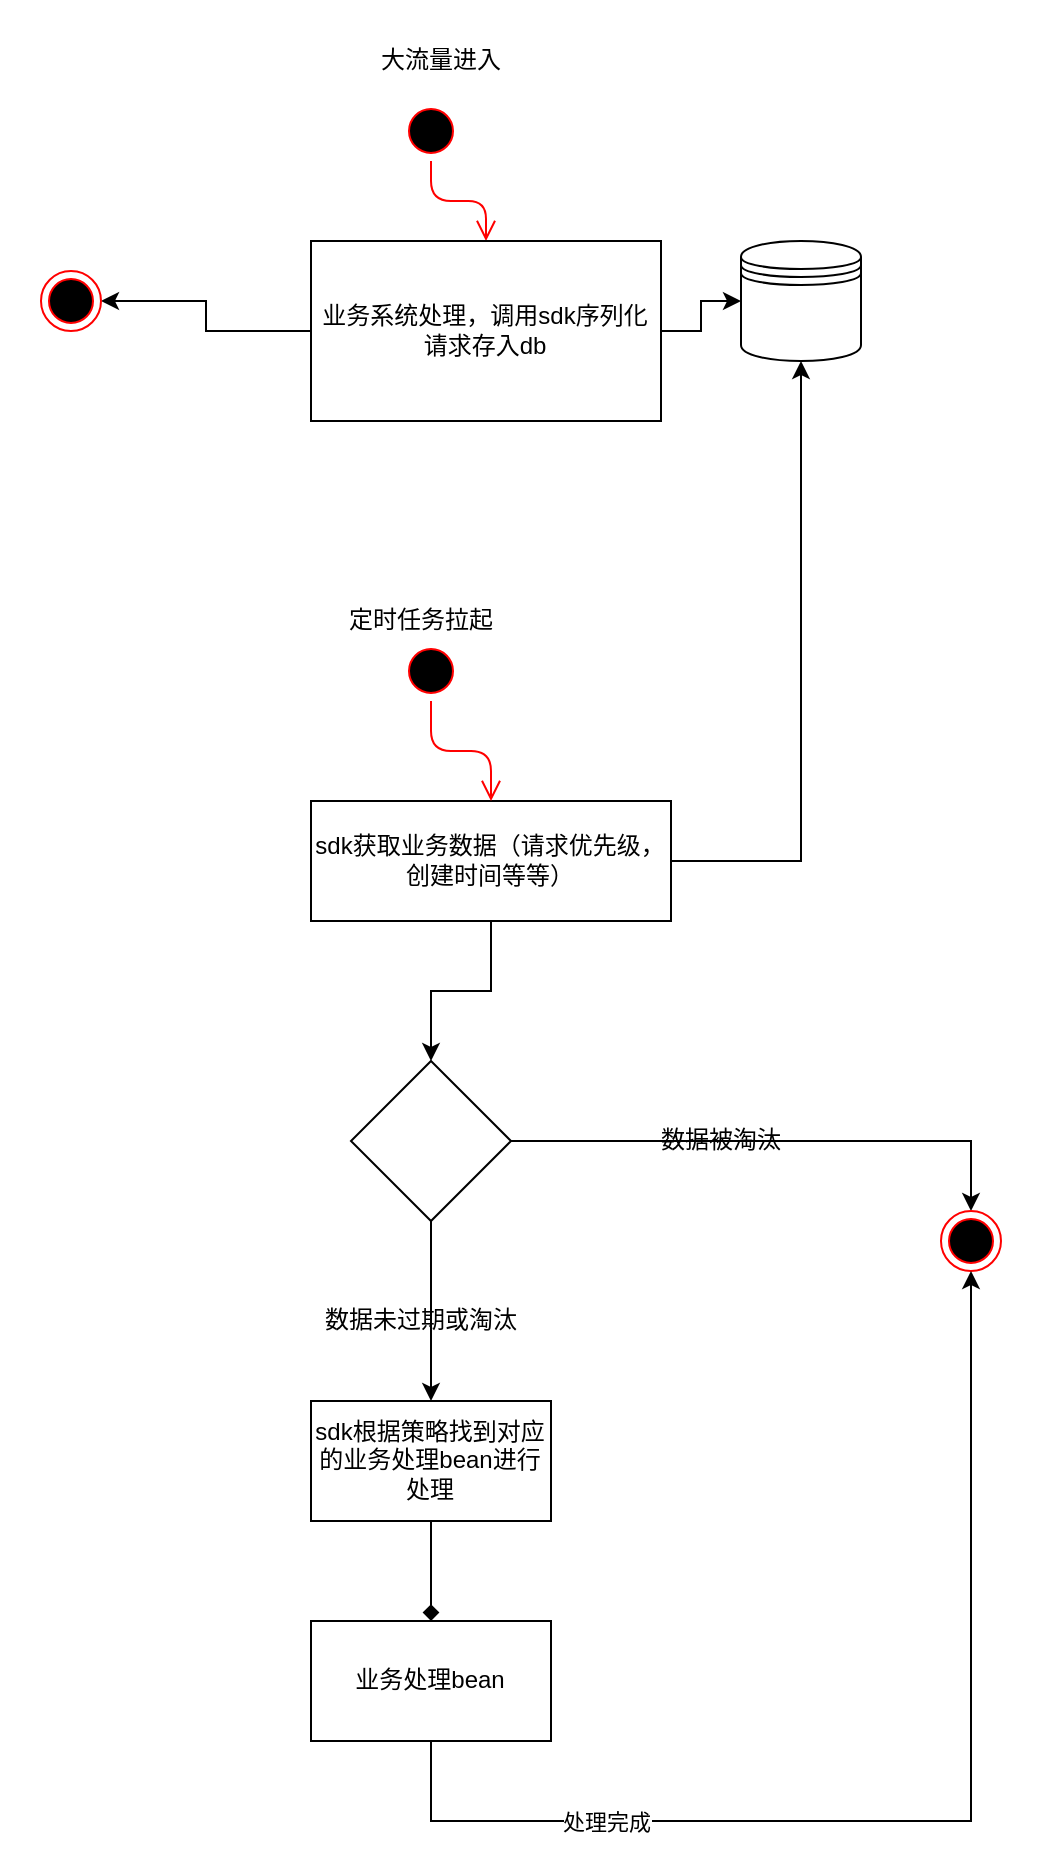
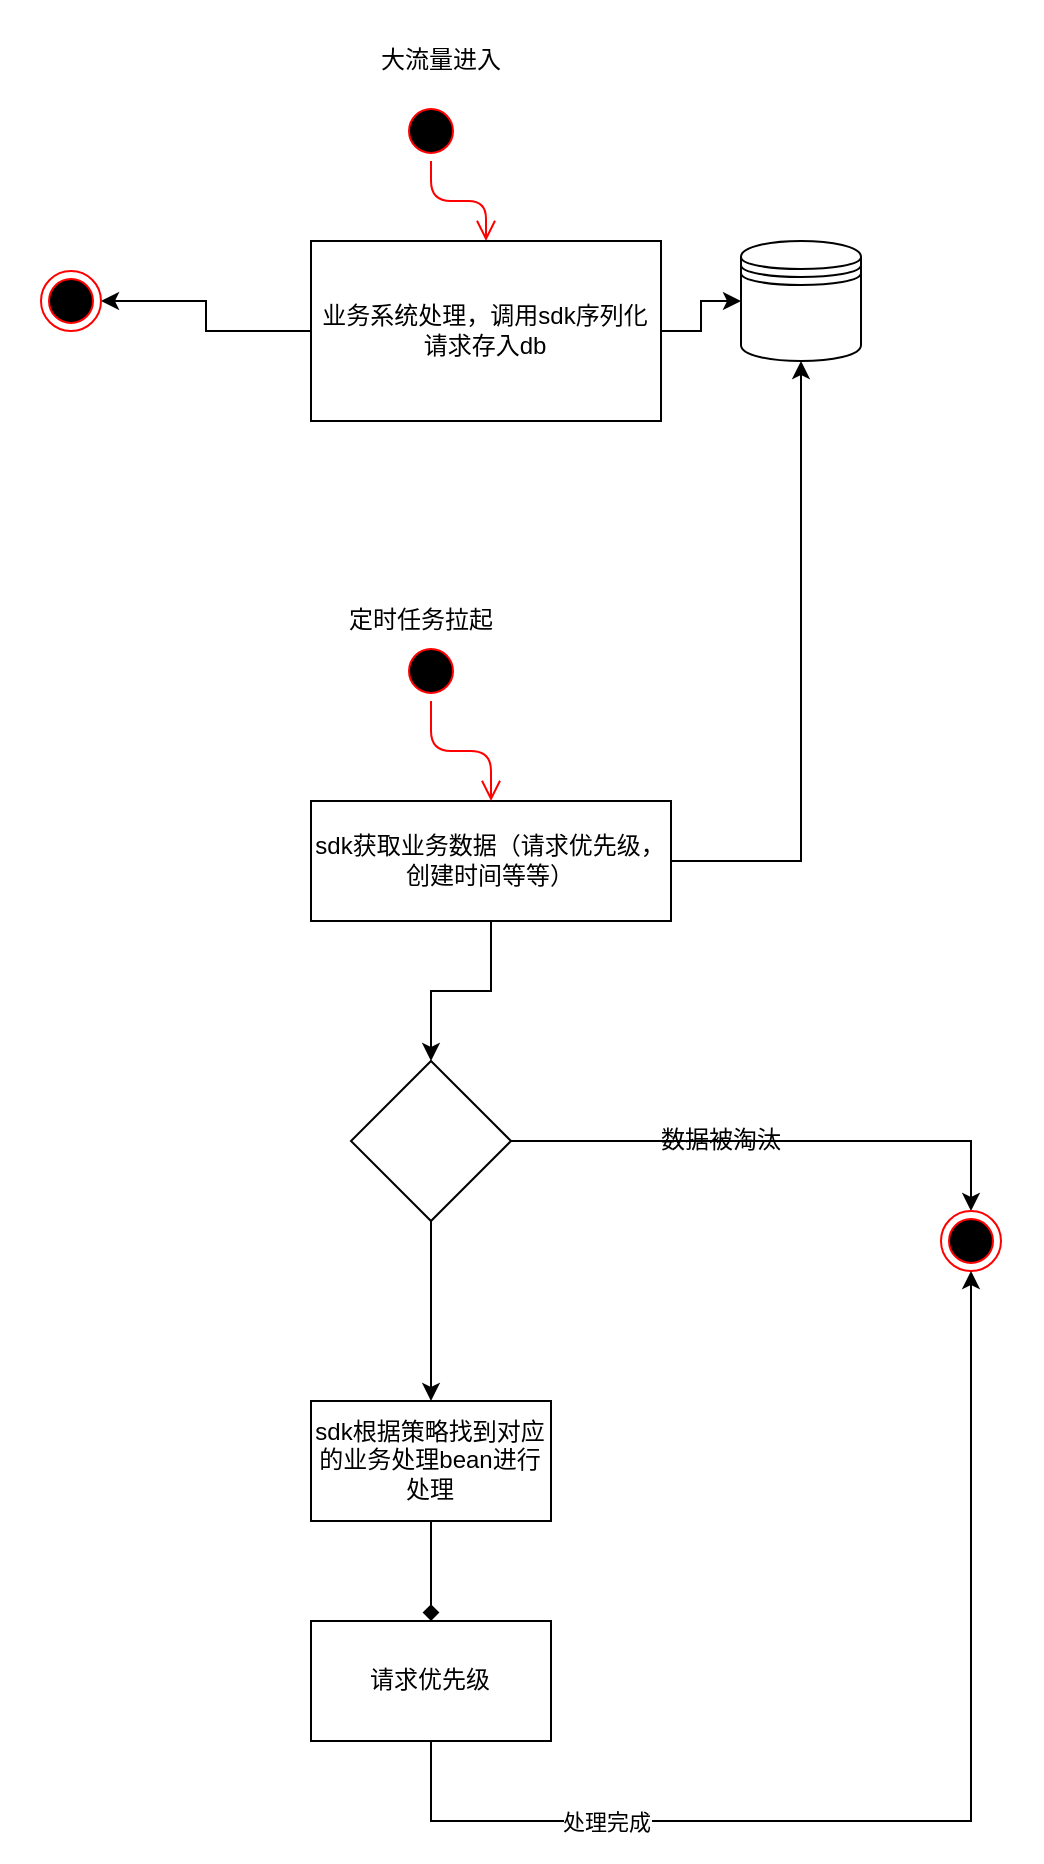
(421, 1321) -> none
(431, 1681) -> (431, 1681)
